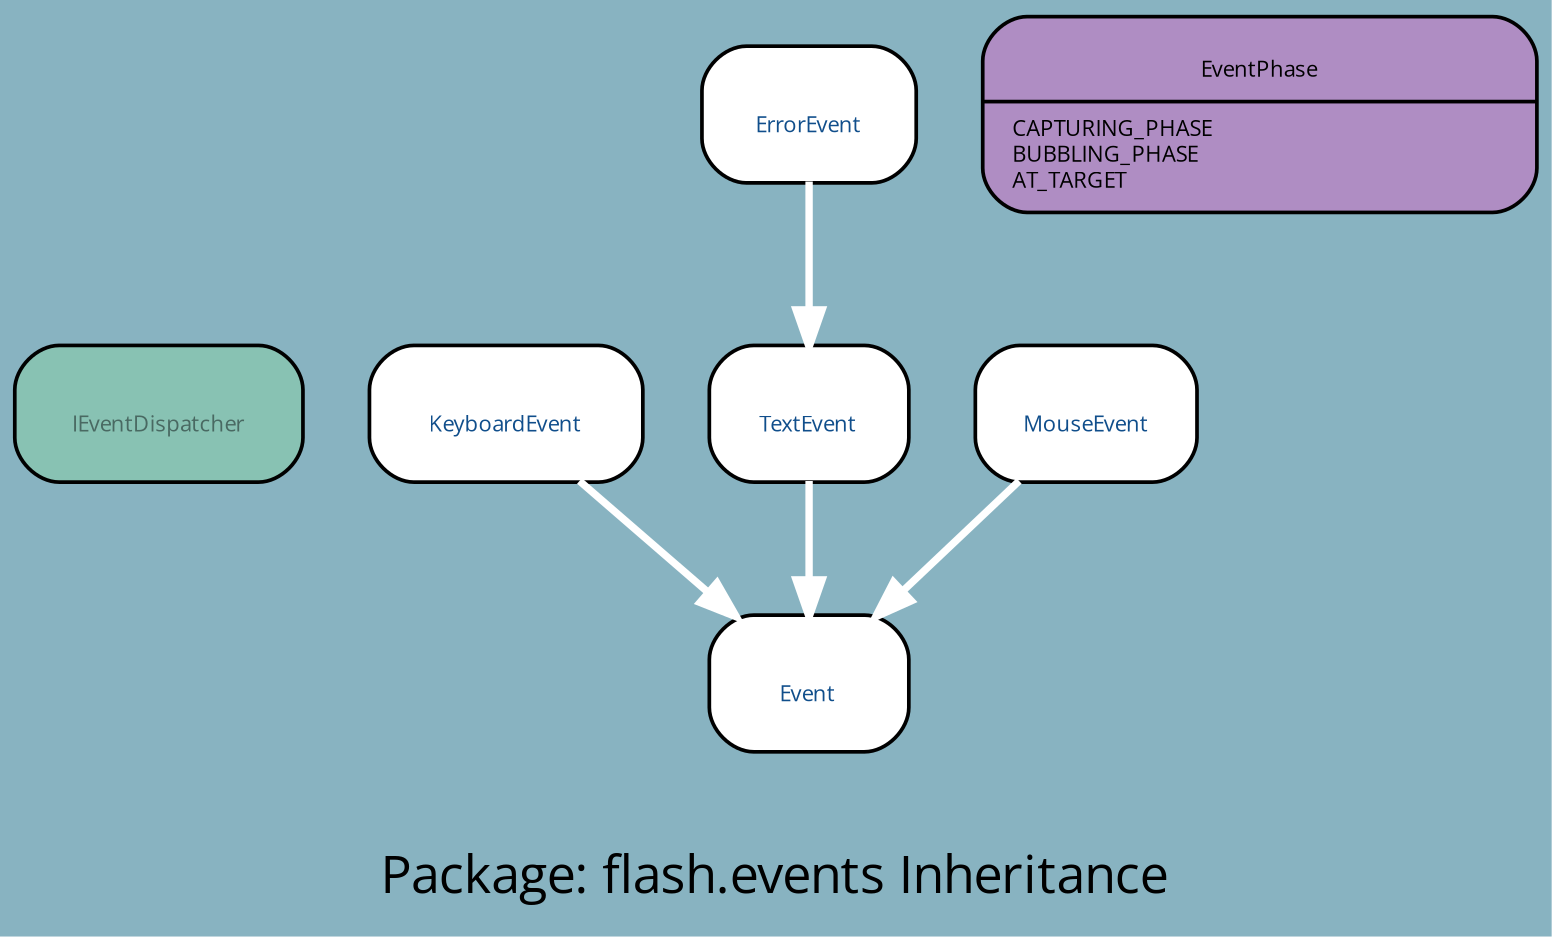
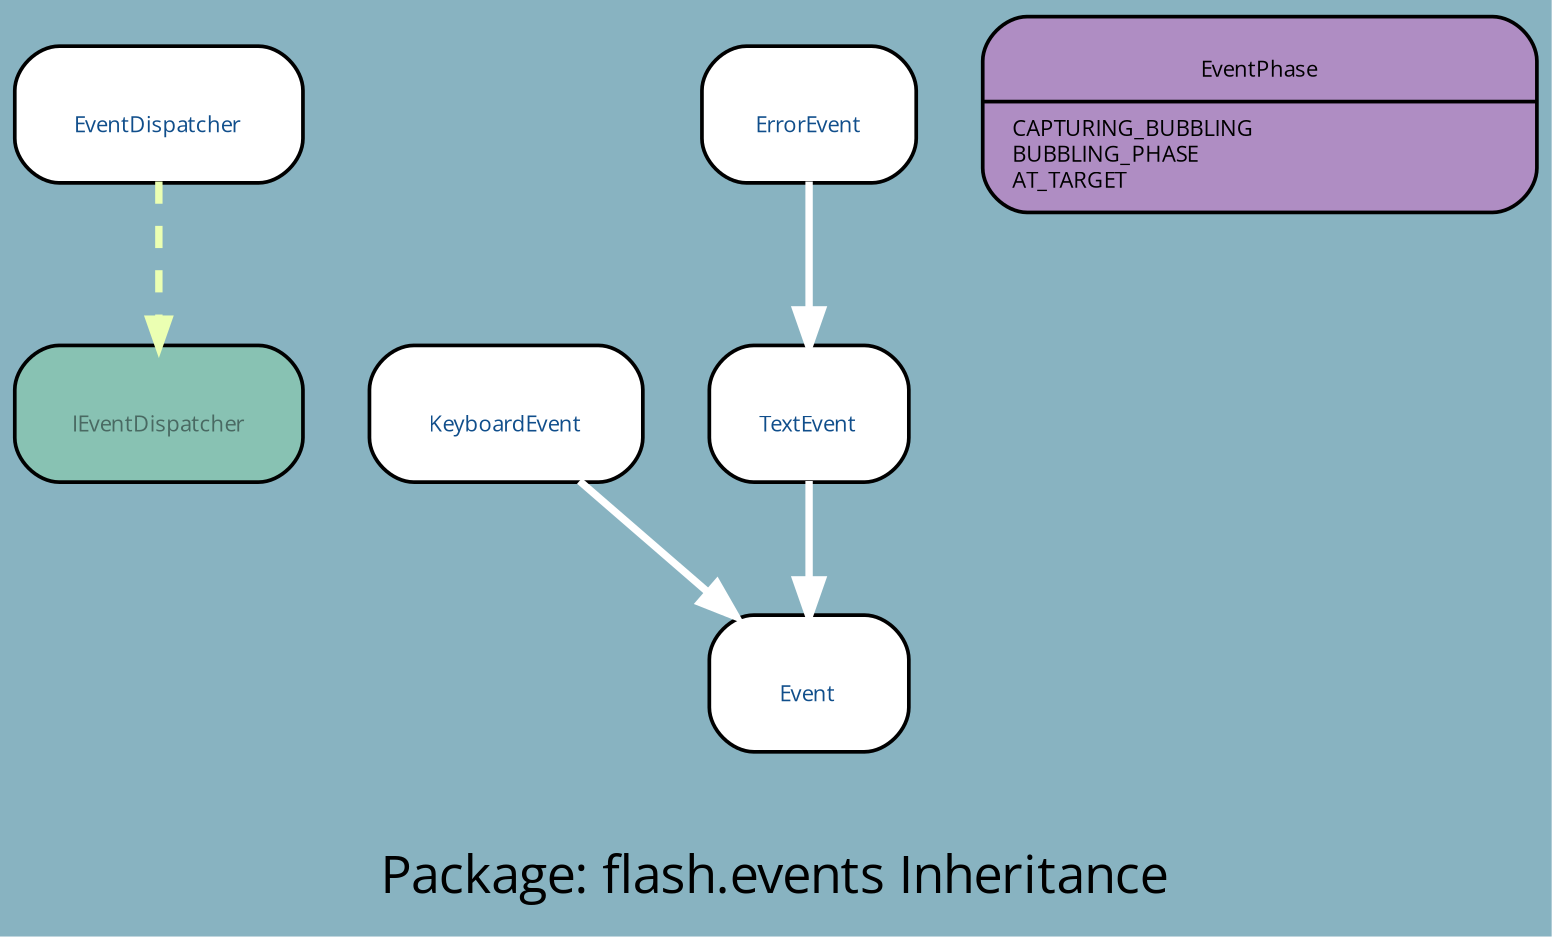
none -> (159, 115)
(1114, 129) -> (1134, 129)
(1086, 414) -> none
